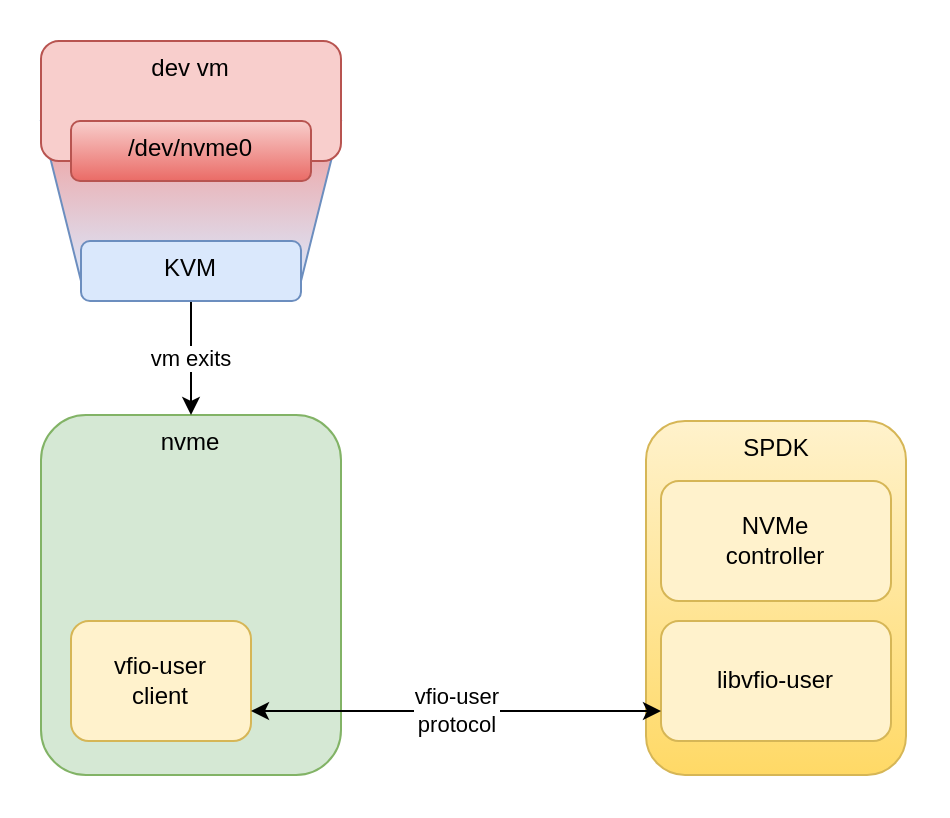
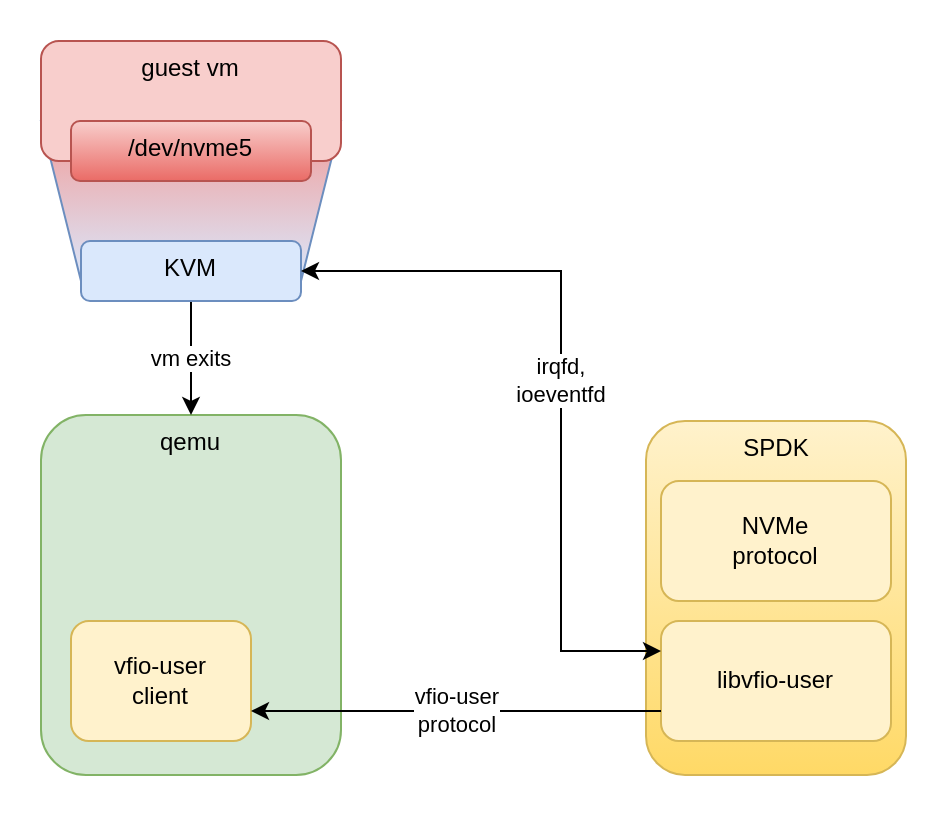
(191, 69) -> (191, 69)
(191, 149) -> (191, 149)
none -> (492, 271)
(191, 443) -> (191, 443)
(776, 541) -> (776, 541)
(646, 711) -> (652, 711)
